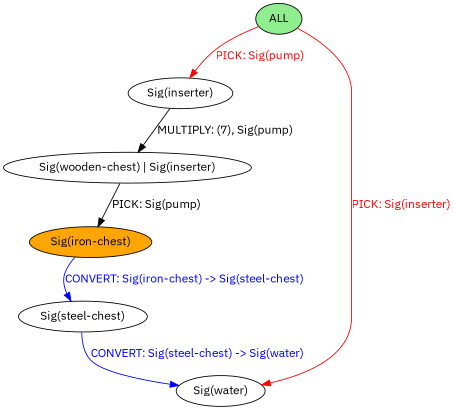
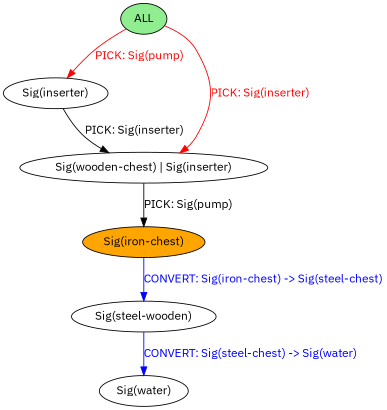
(225, 130) -> (134, 130)
(352, 217) -> (209, 81)
(83, 317) -> (144, 317)
